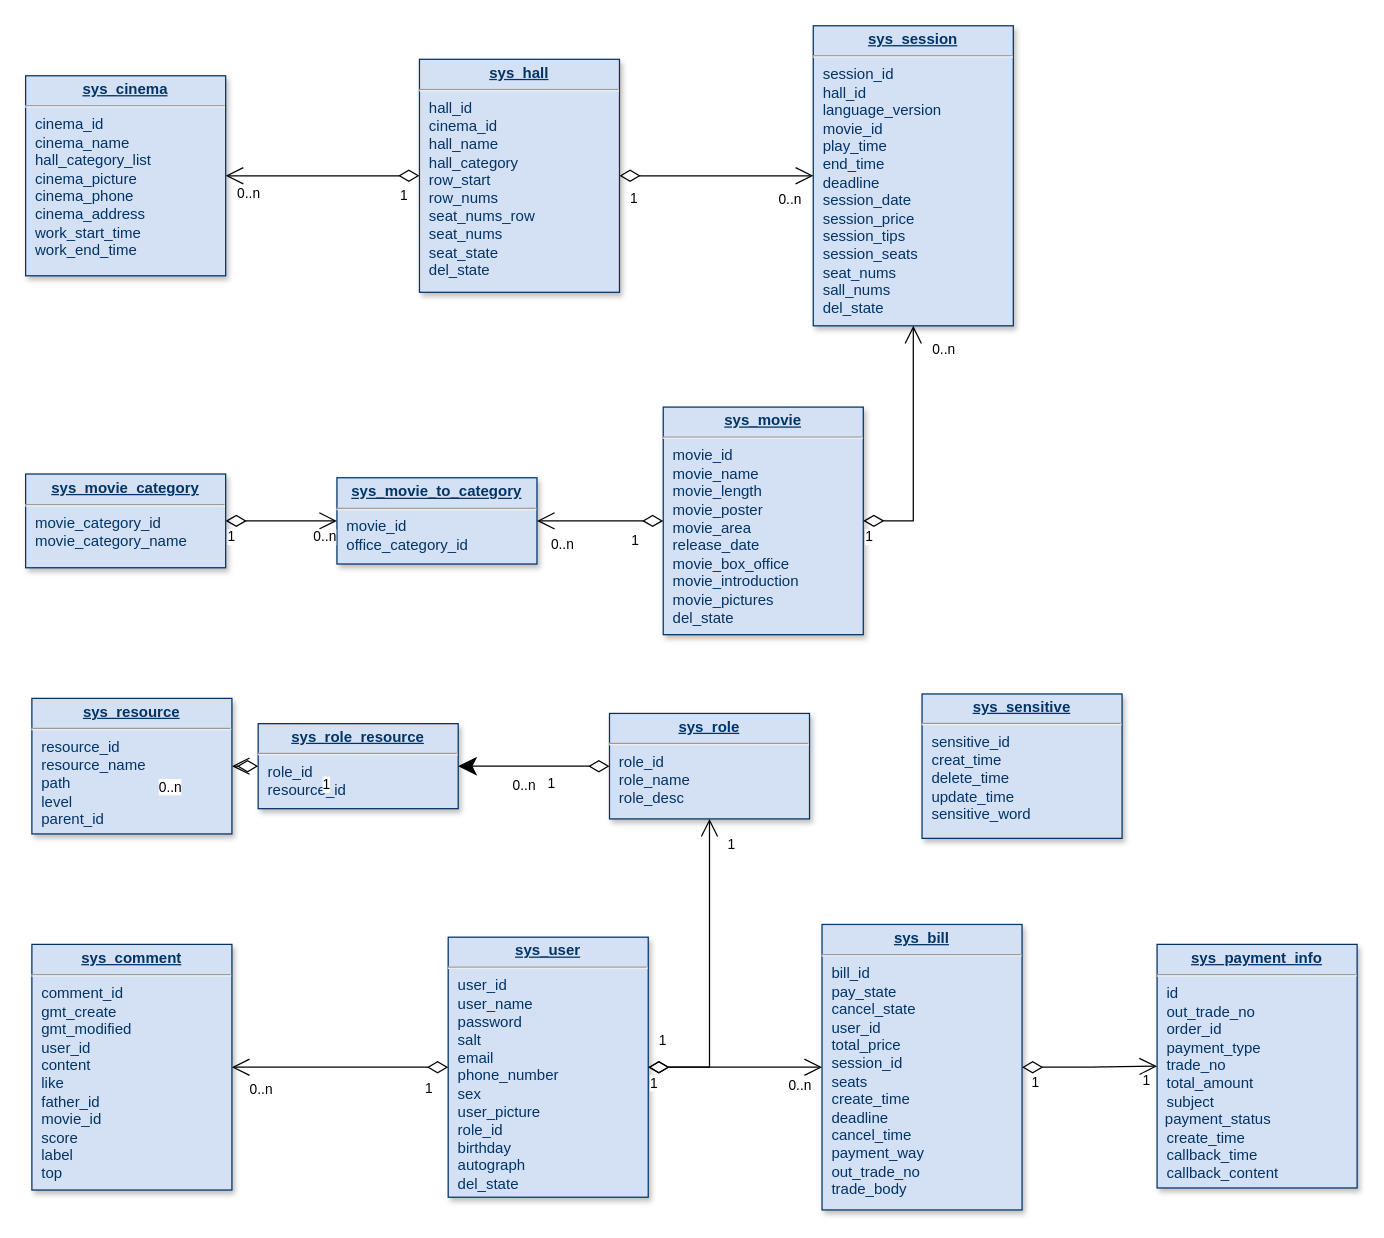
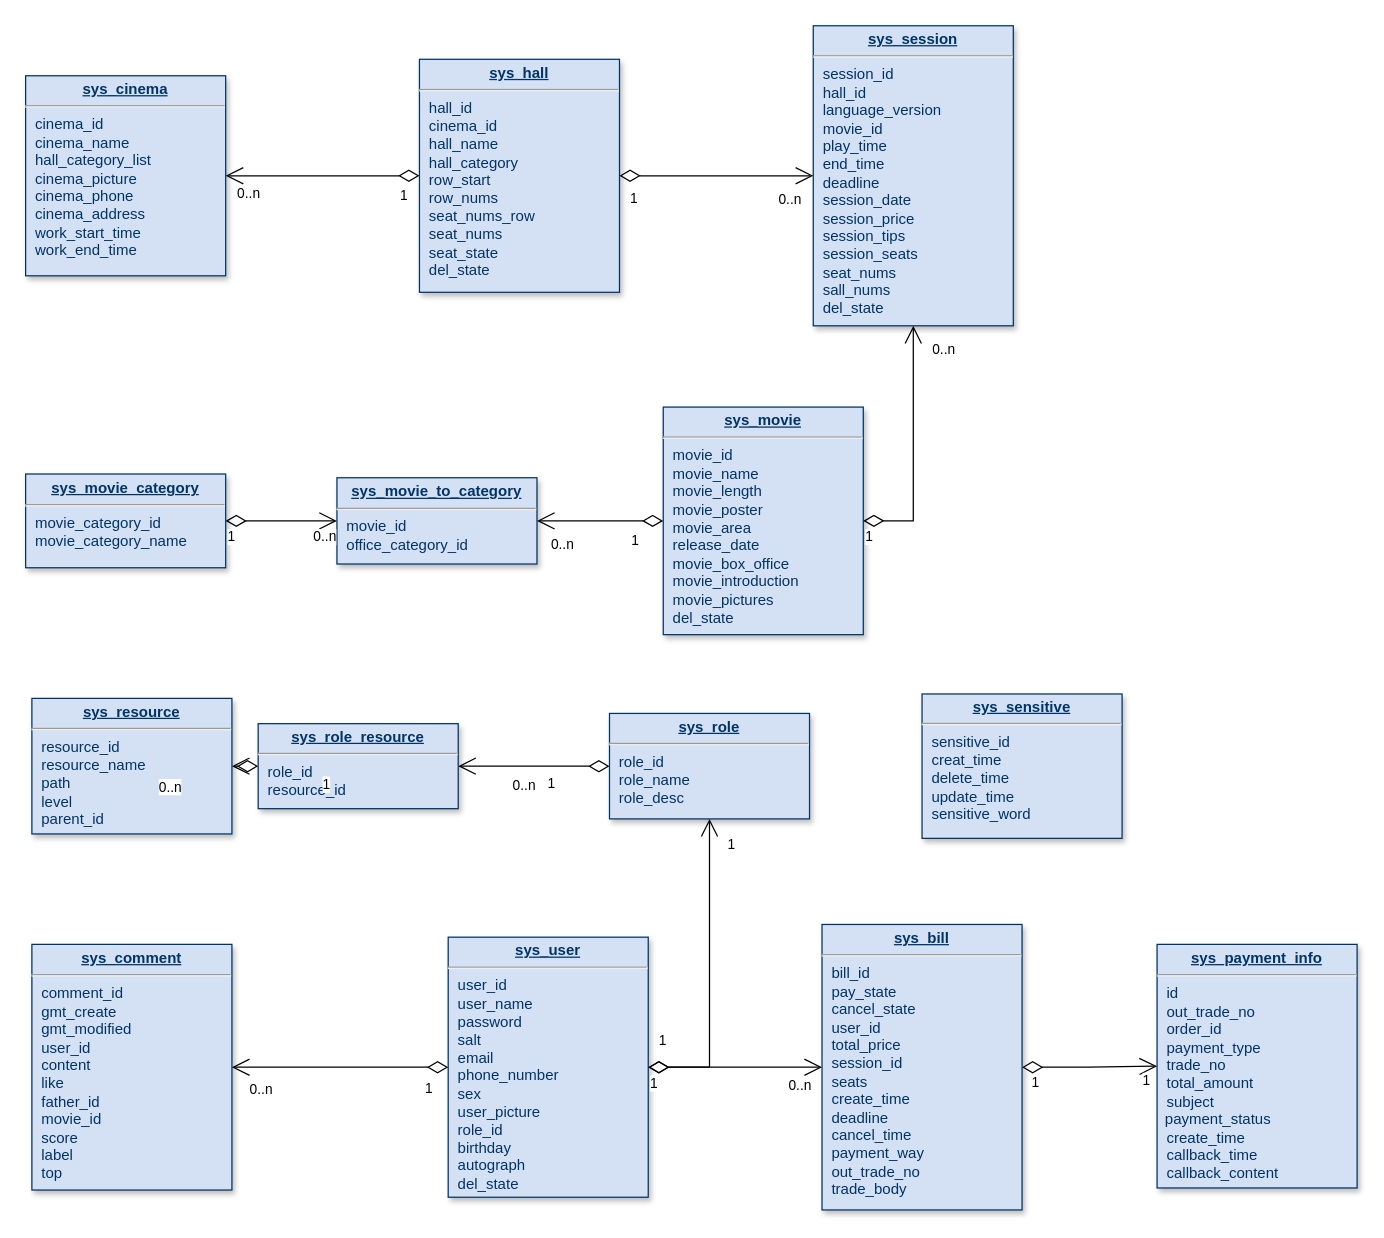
(474, 766) -> (469, 766)
